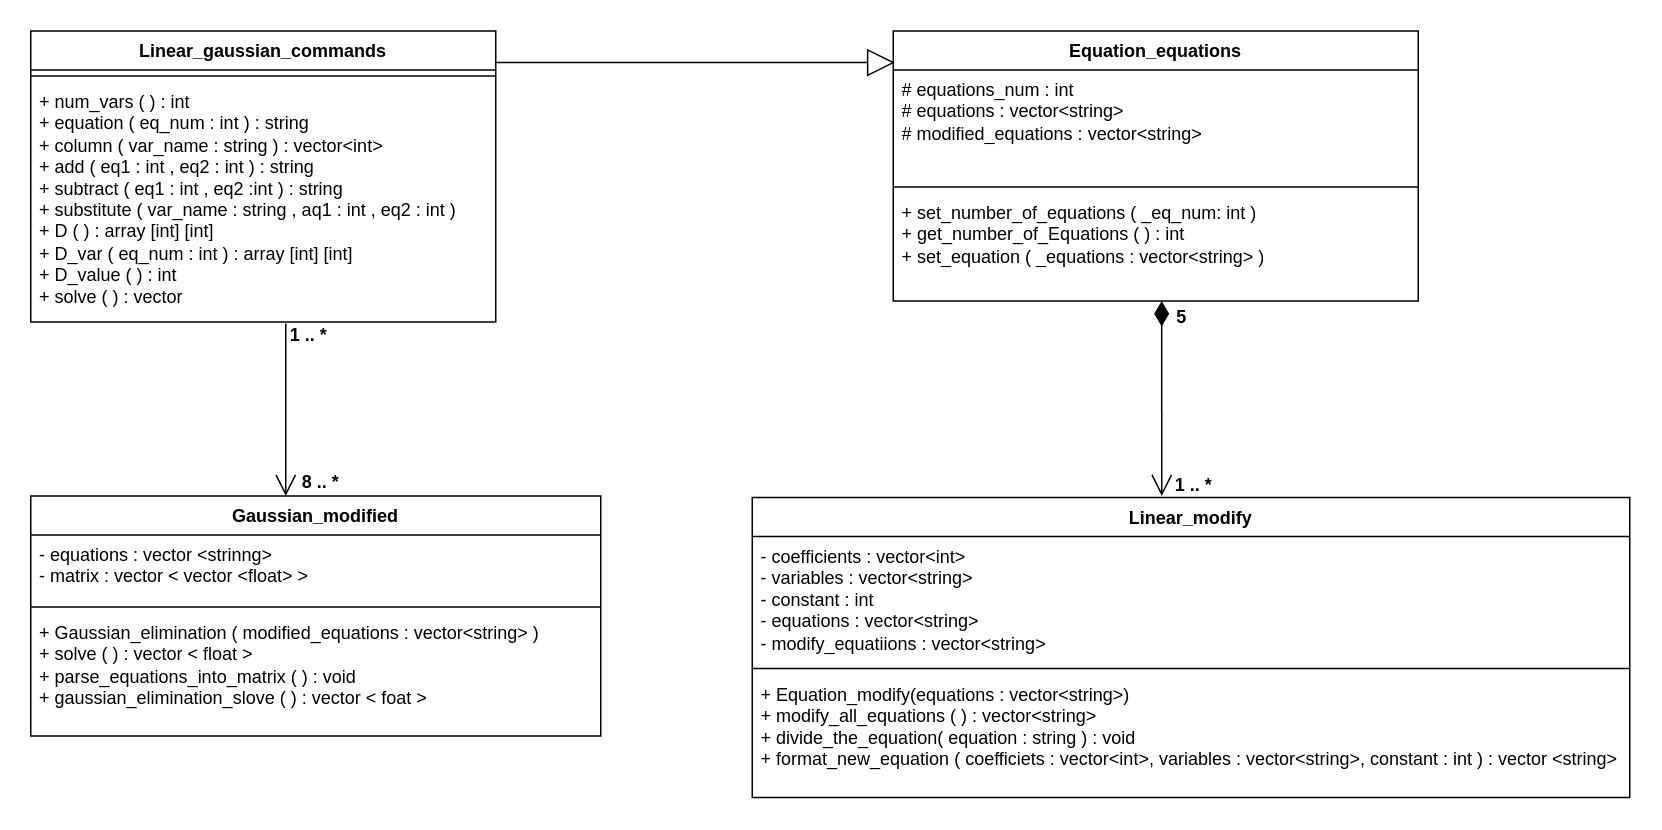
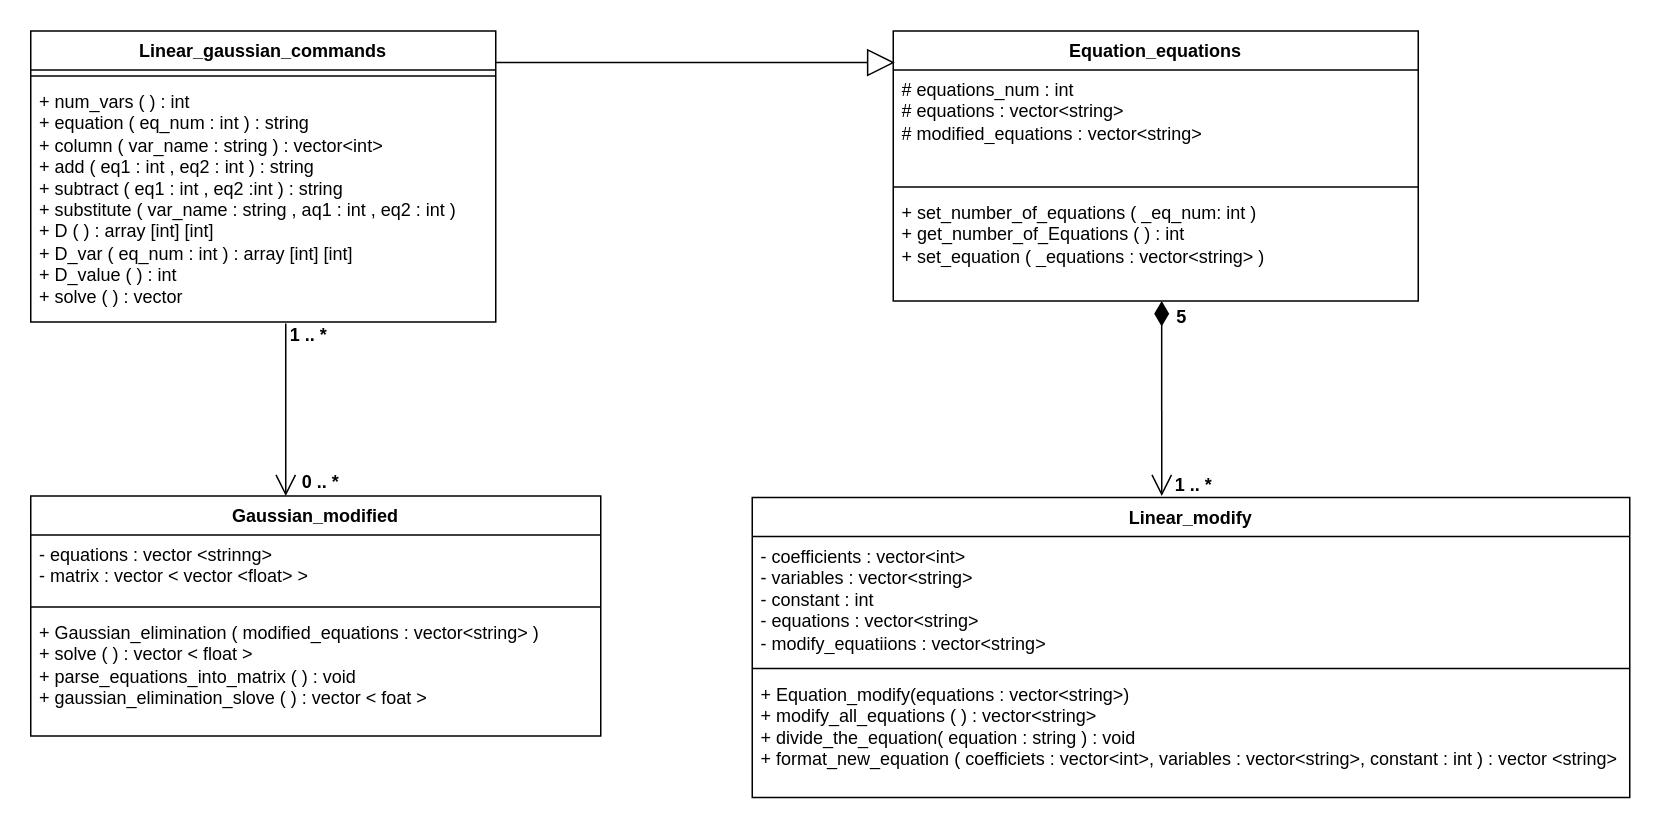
(321, 482) -> (321, 482)
